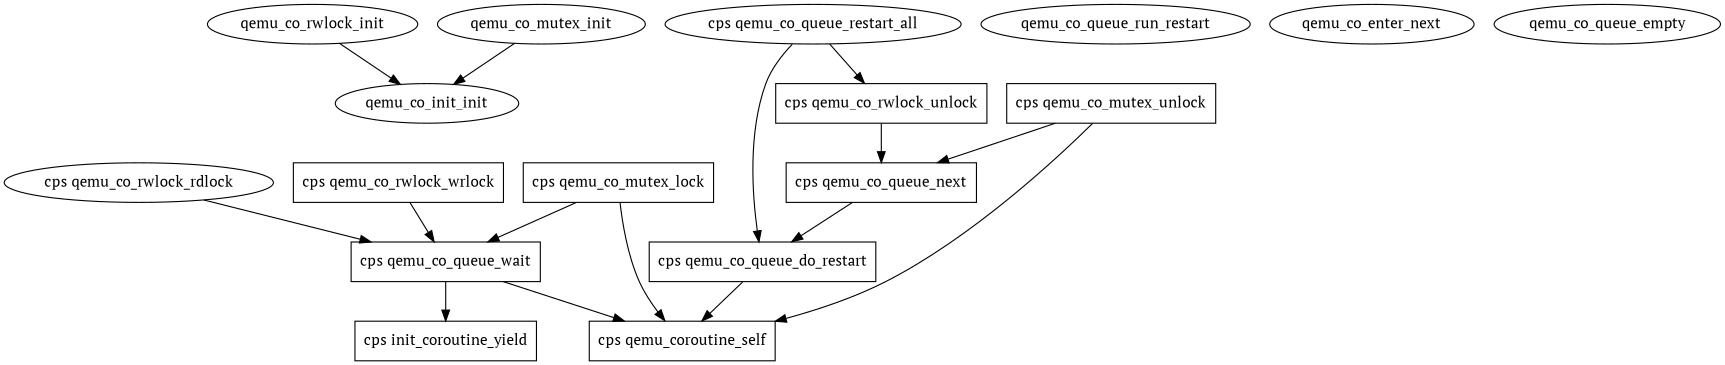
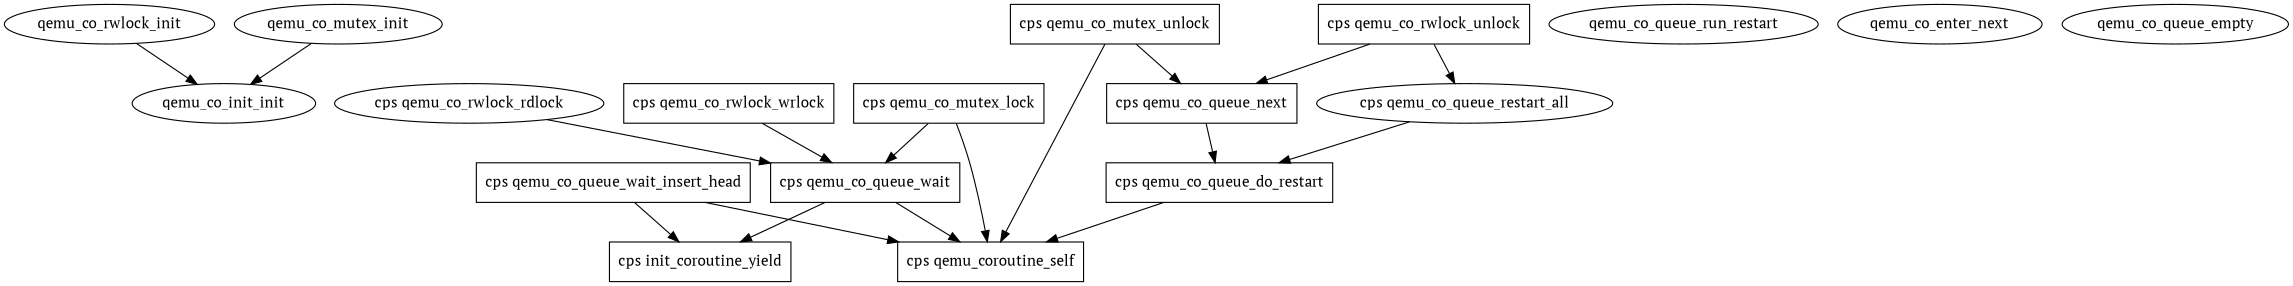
(843, 59) -> (1442, 59)
none -> (613, 183)
